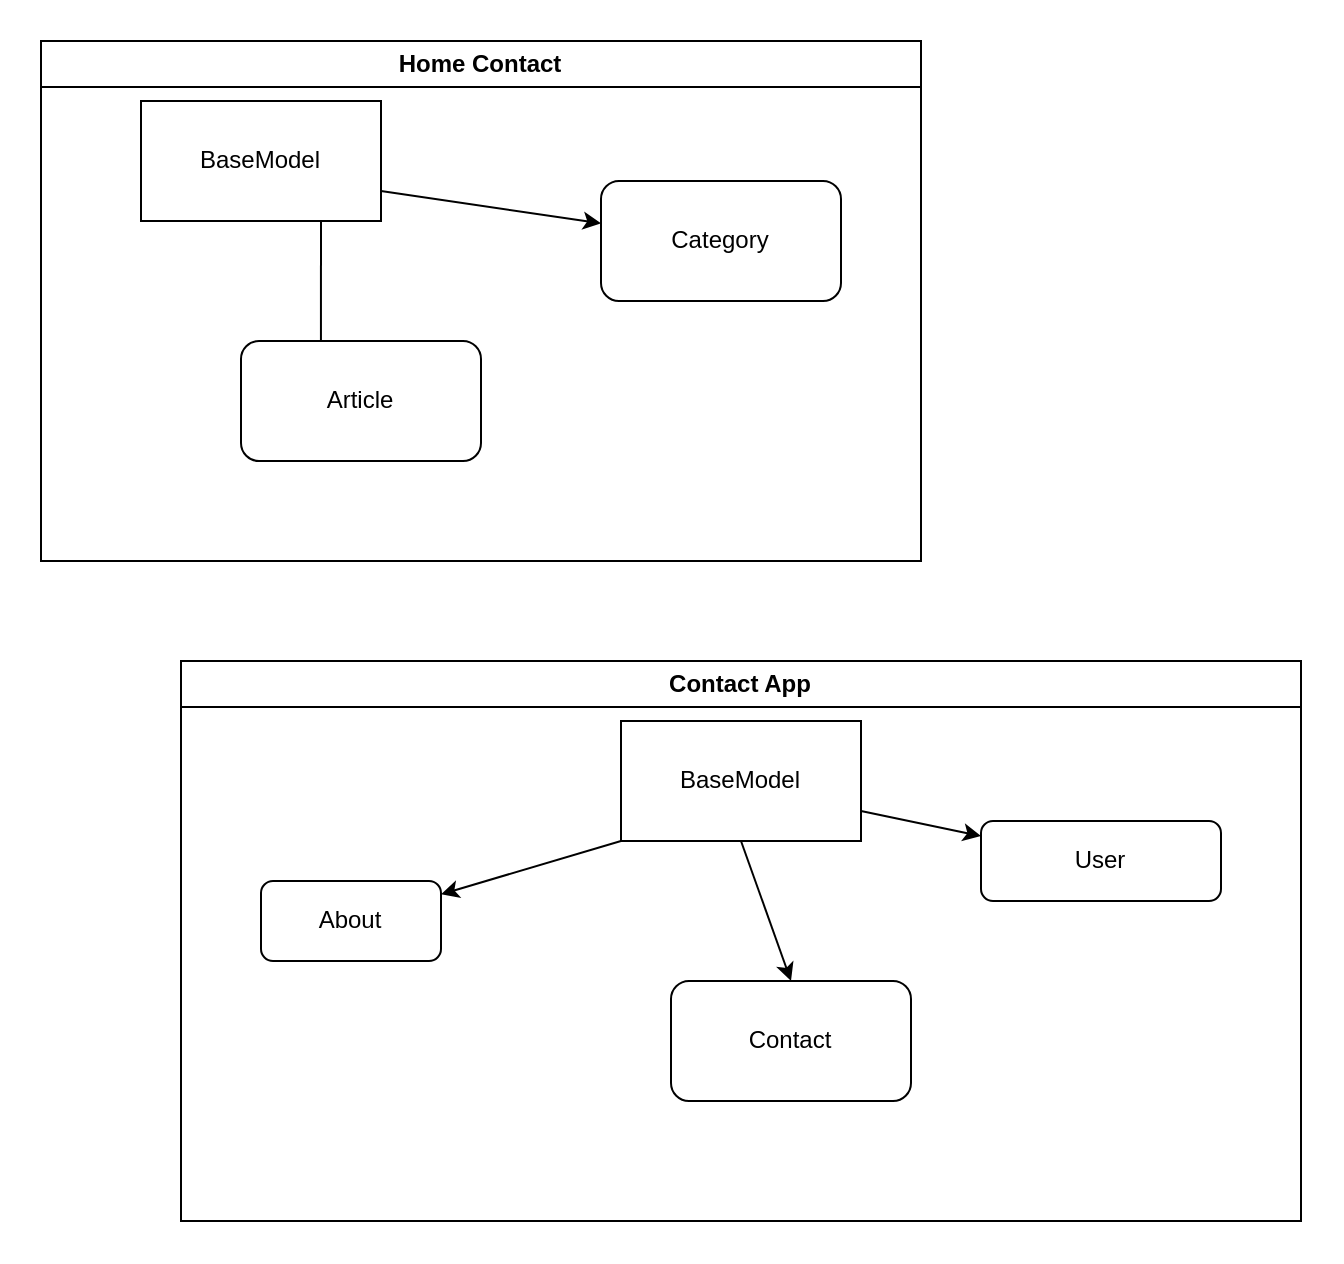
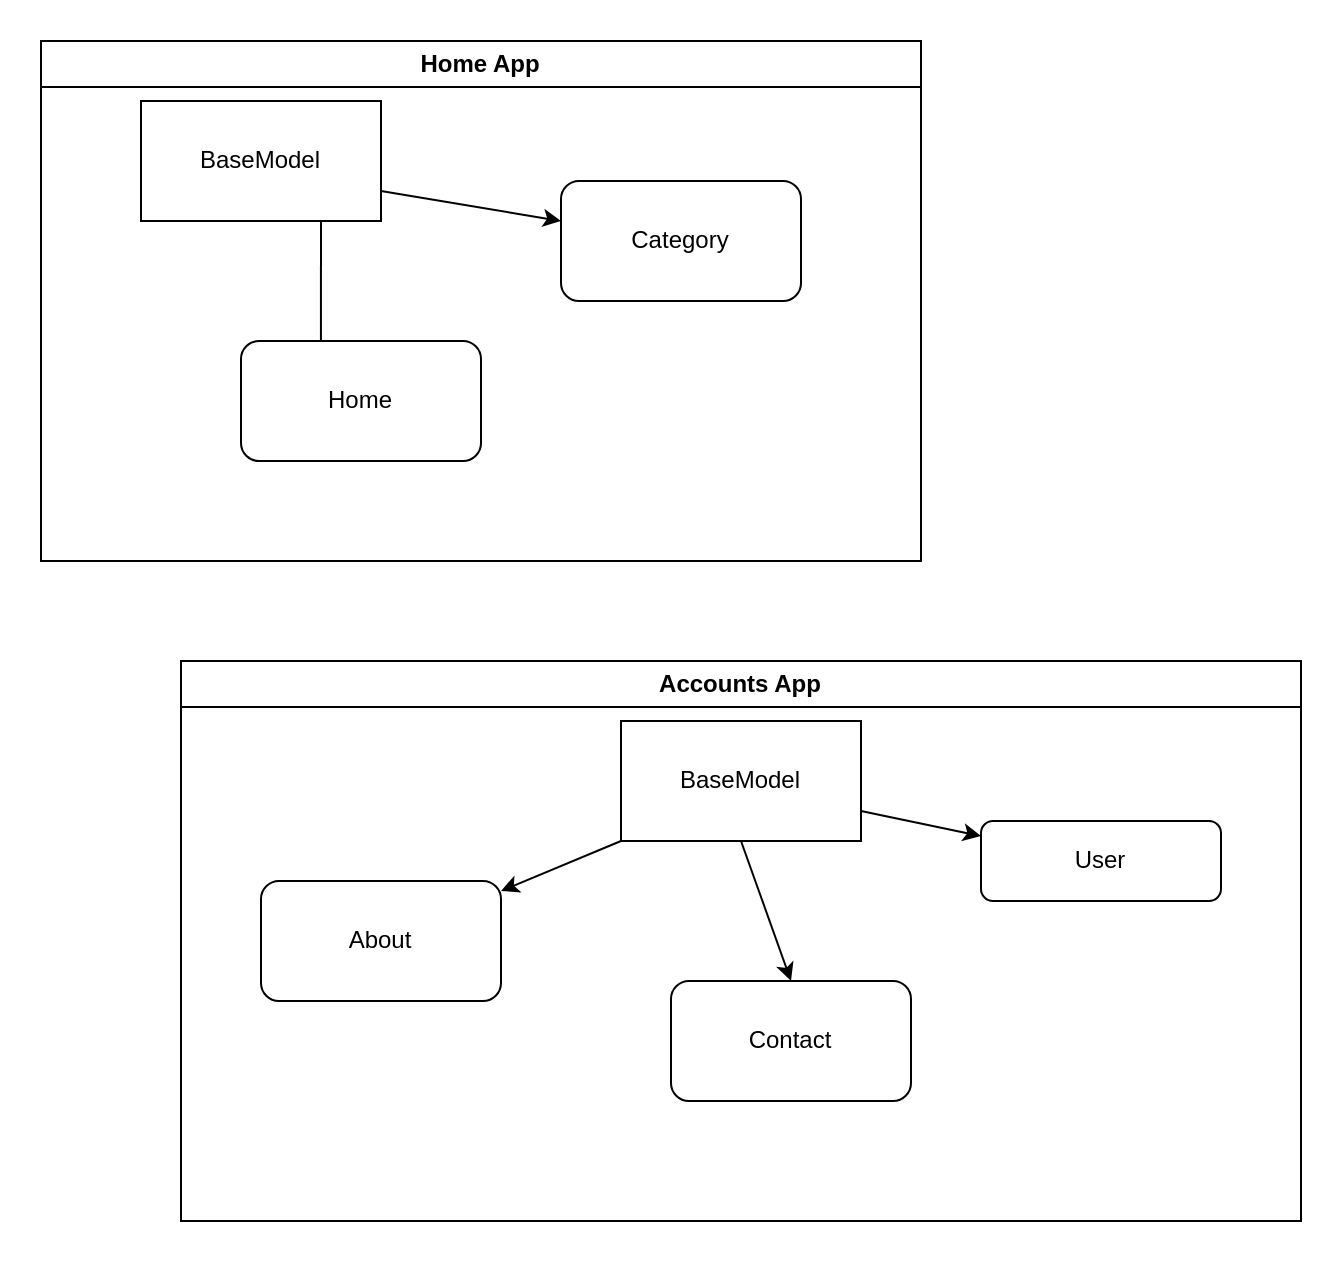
(481, 65) -> (481, 65)
(721, 241) -> (681, 241)
(361, 401) -> (361, 401)
(741, 685) -> (741, 685)
(351, 921) -> (381, 941)
